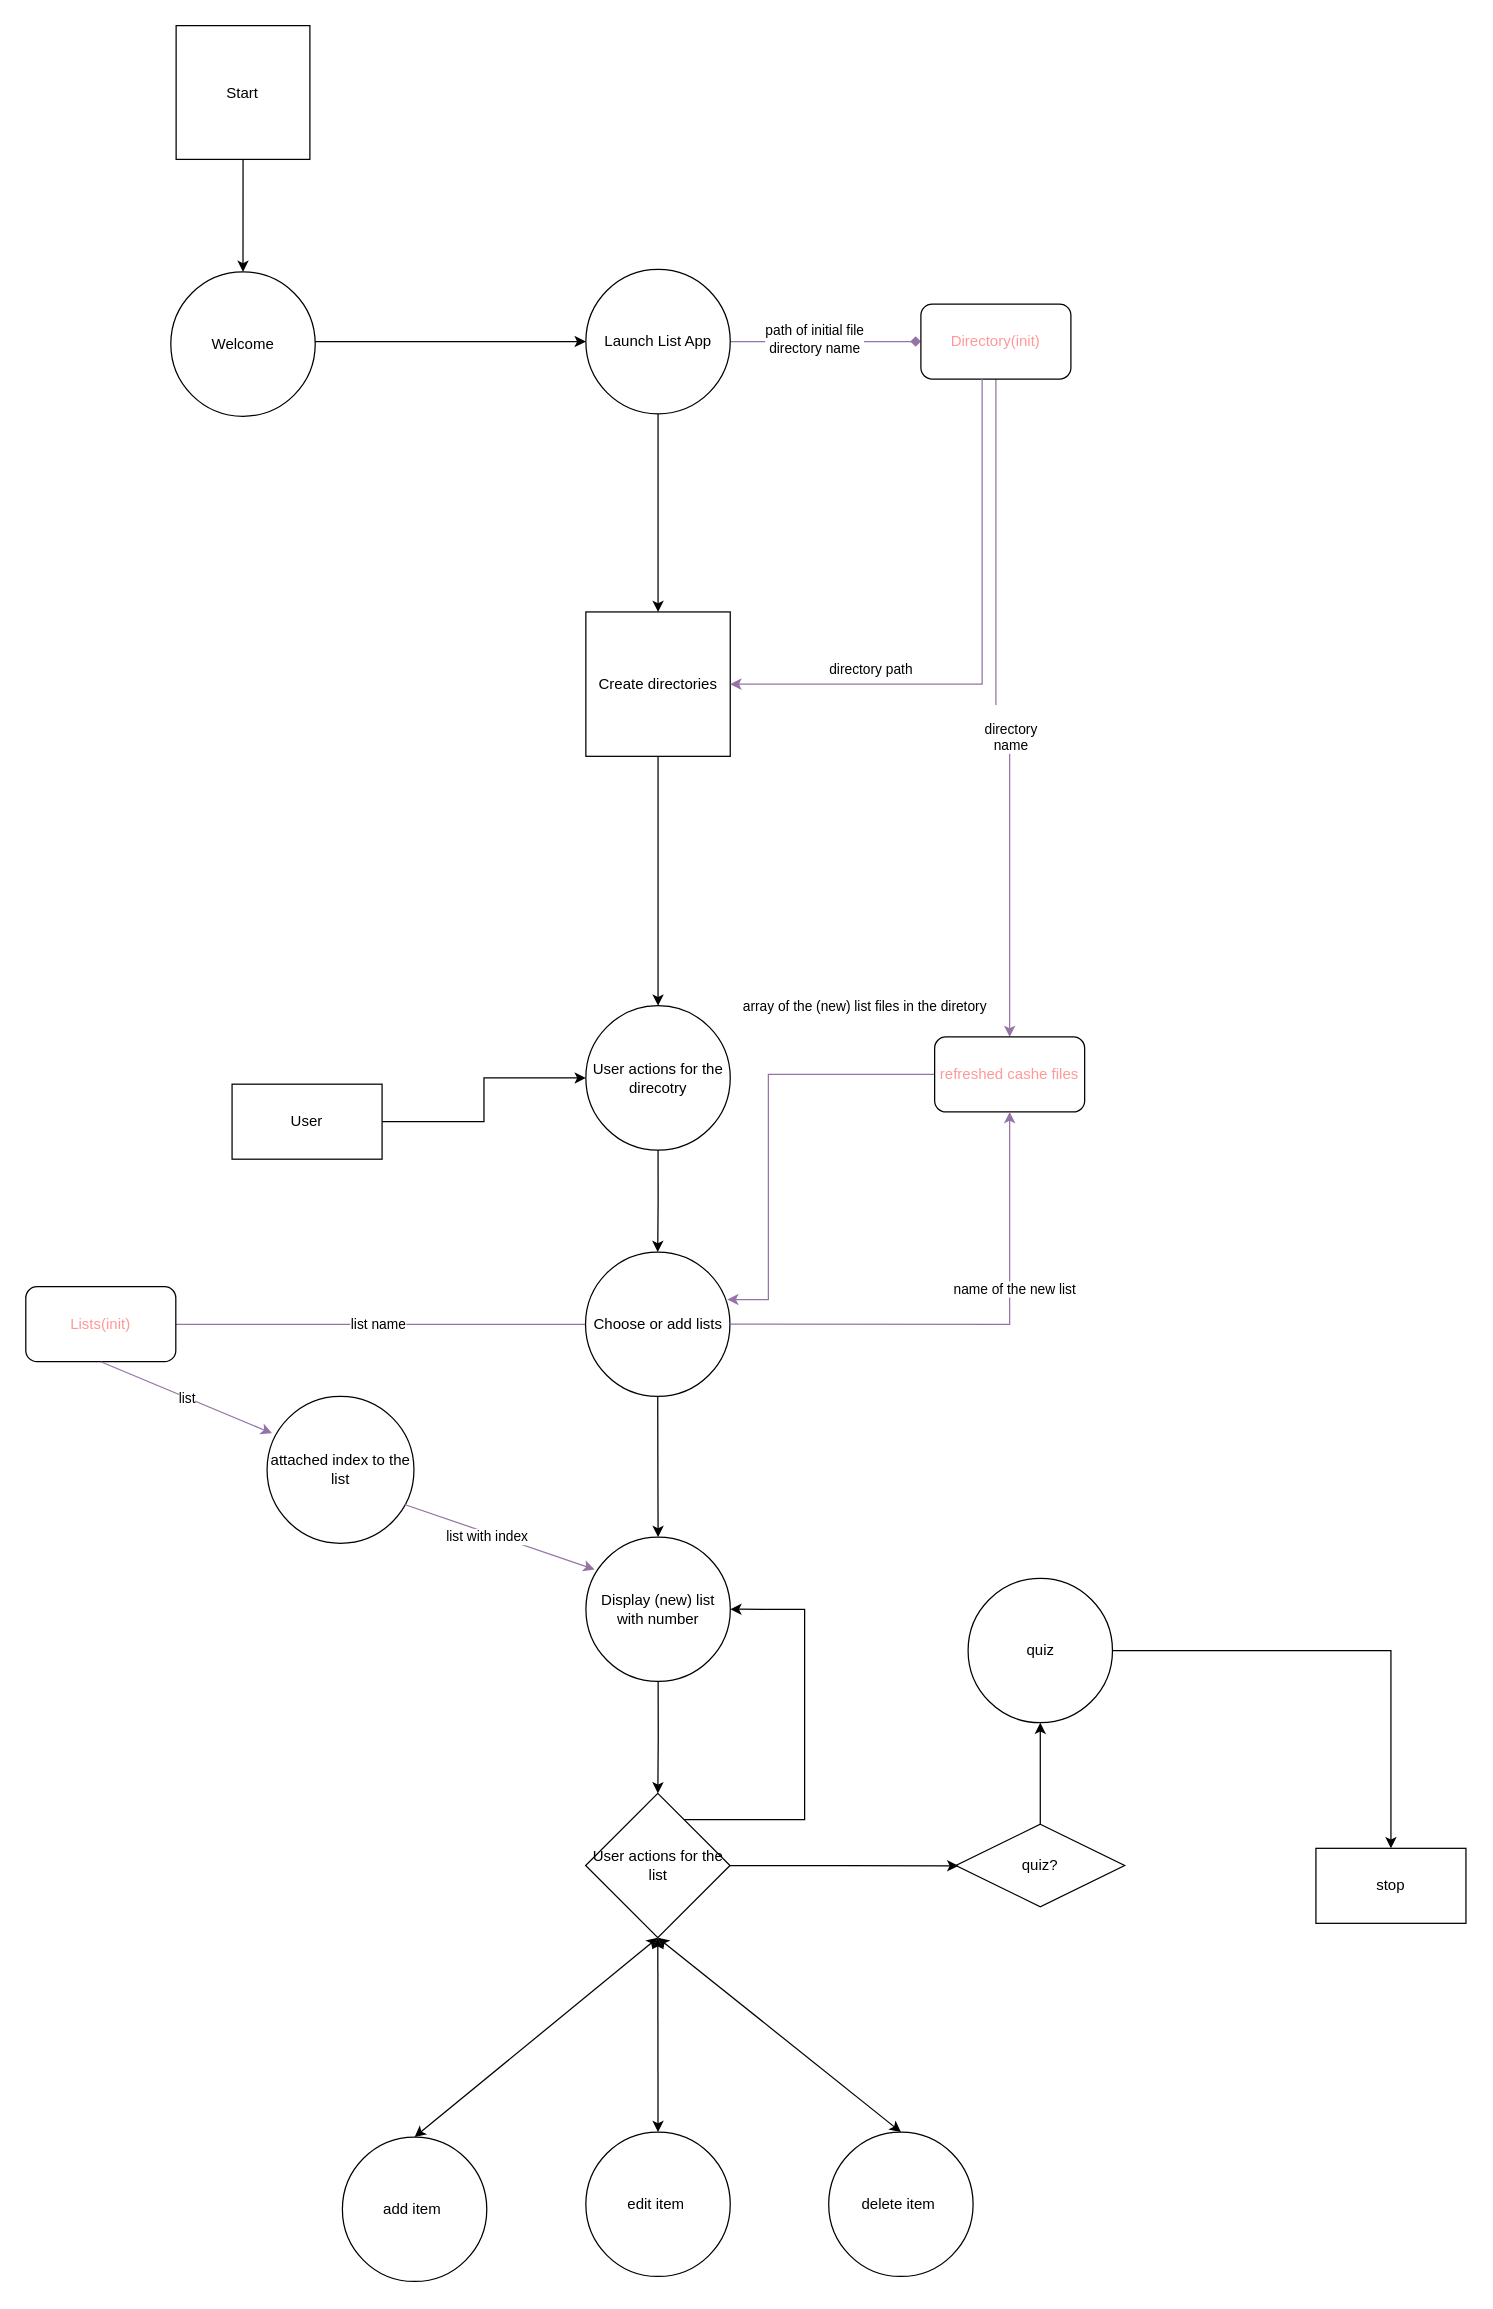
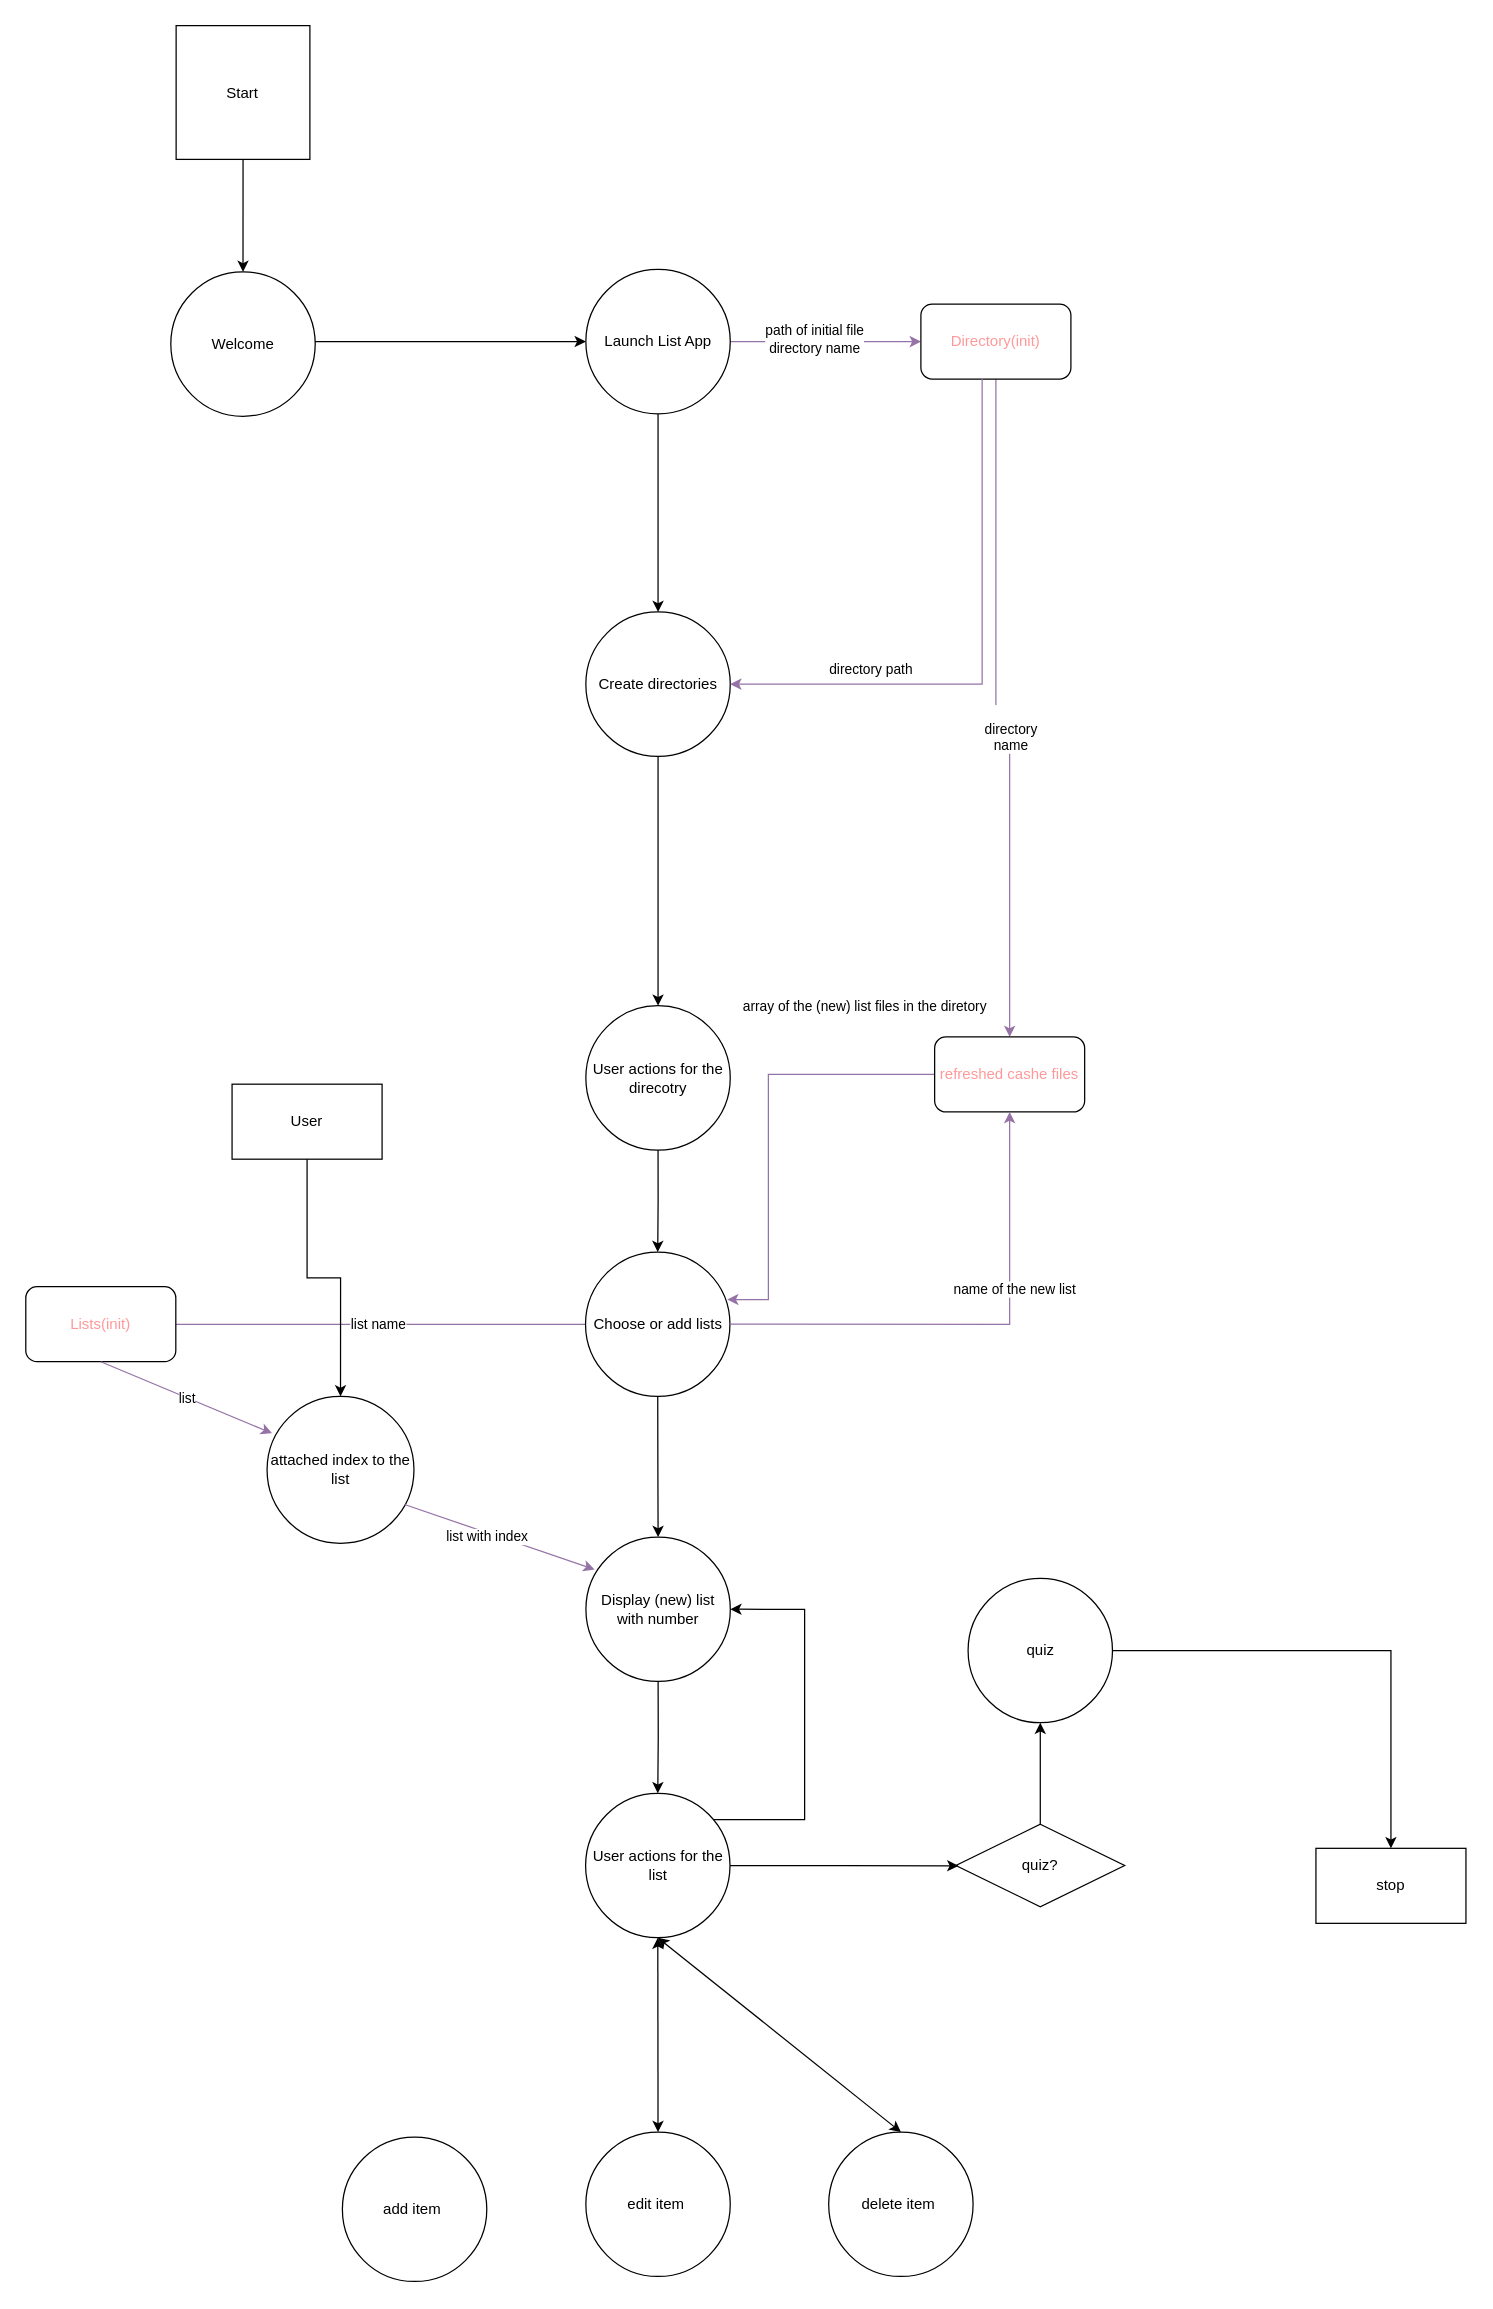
(910, 342) -> (911, 342)
(658, 684) -> (658, 684)
(484, 1104) -> (319, 1278)
(658, 1865) -> (658, 1865)
(536, 2037) -> none
